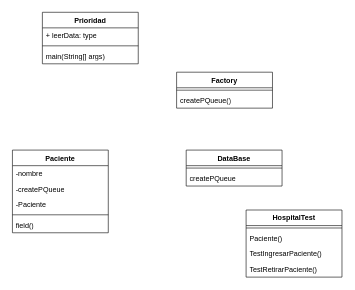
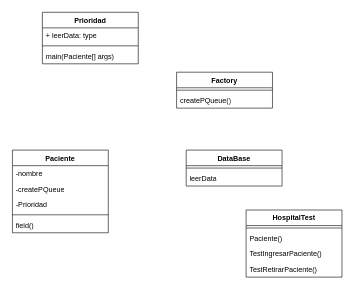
(81, 57) -> (85, 57)
(214, 179) -> (205, 179)
(33, 206) -> (34, 206)
